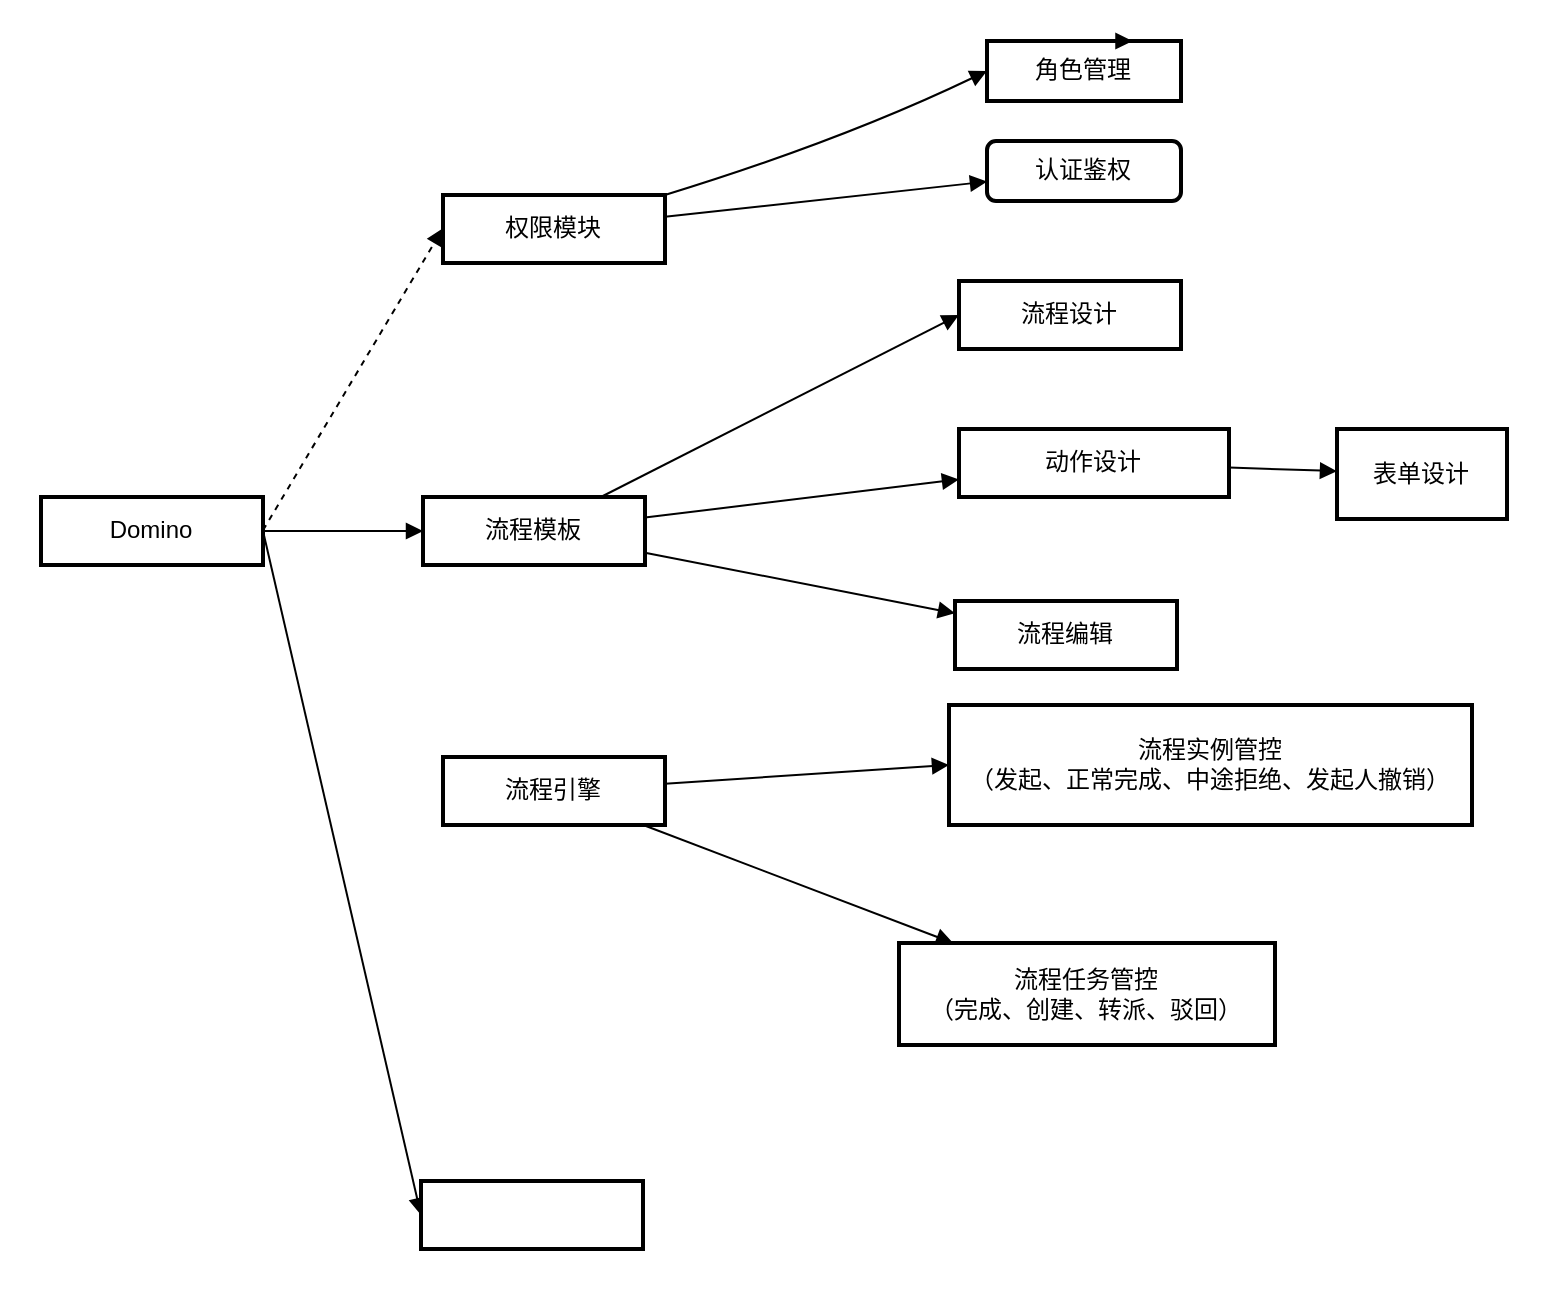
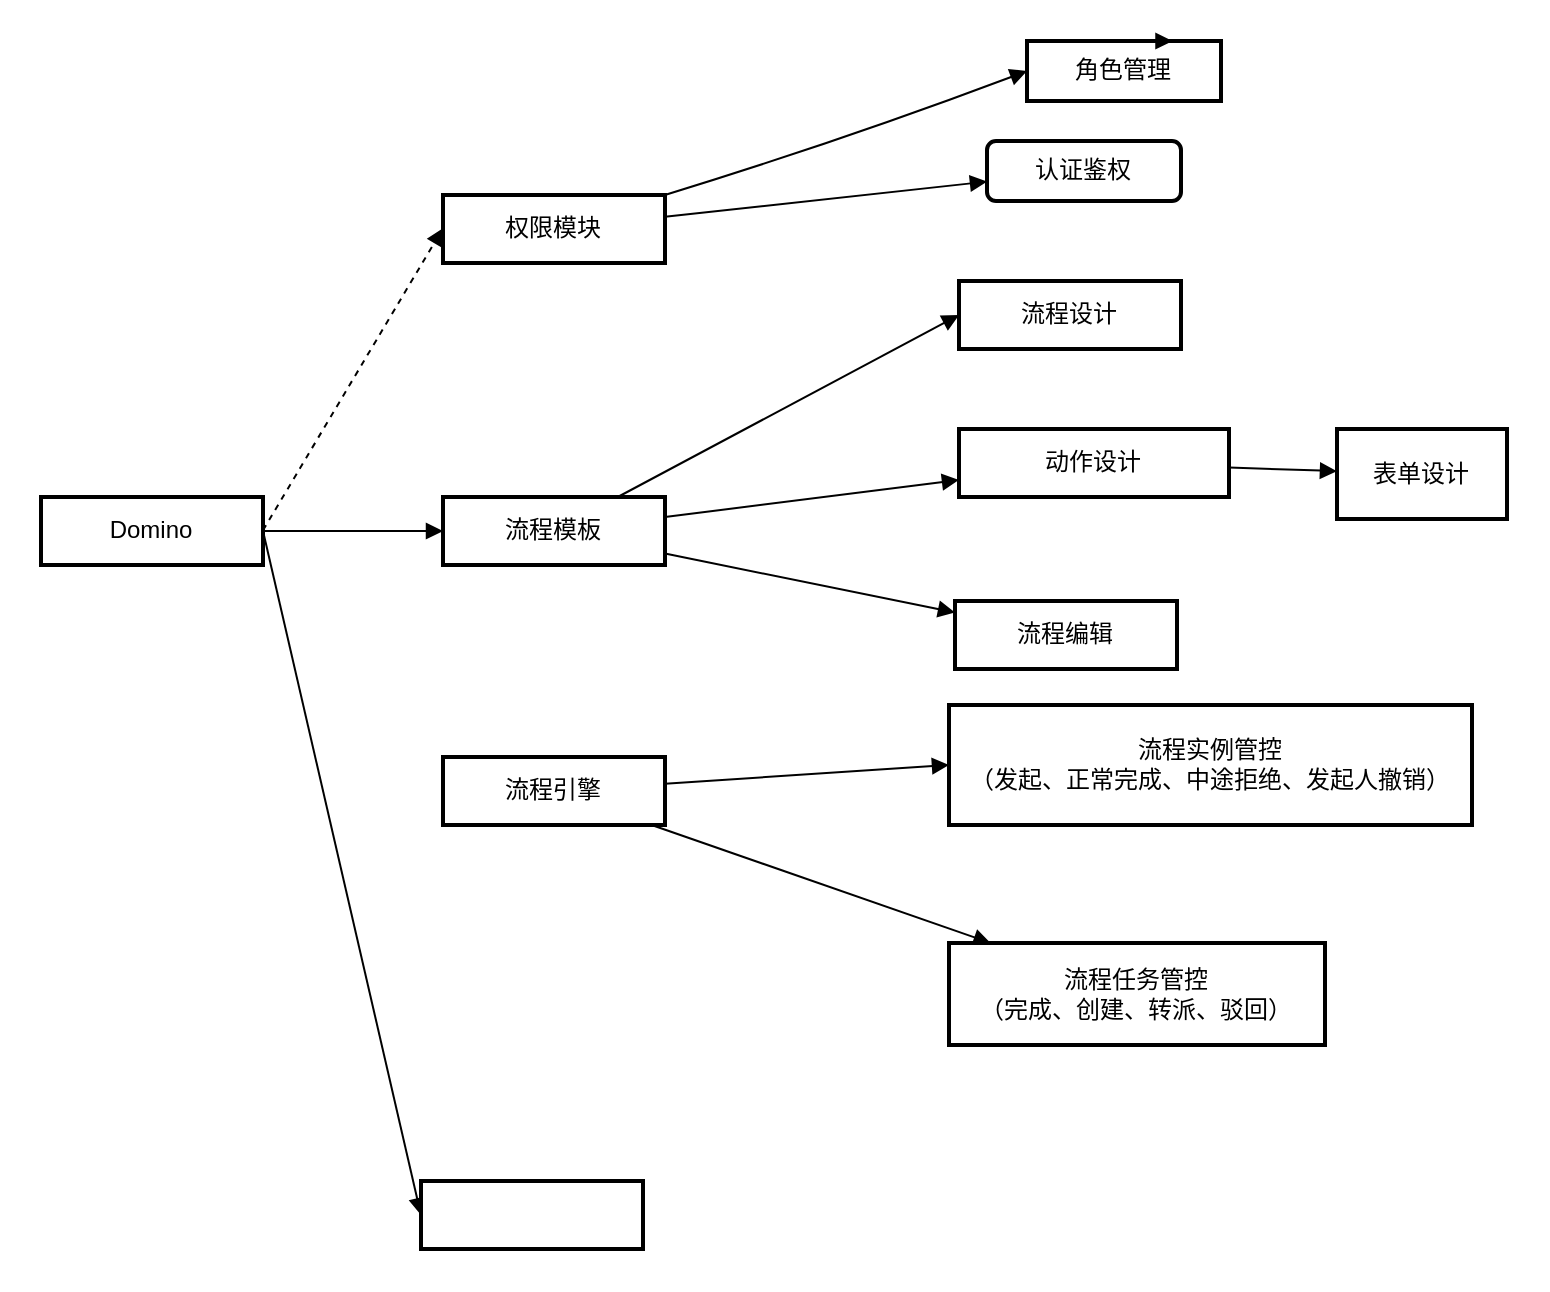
(1084, 71) -> (1124, 71)
(534, 531) -> (554, 531)
(1087, 994) -> (1137, 994)
